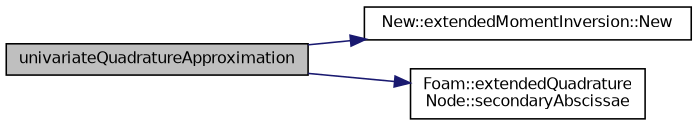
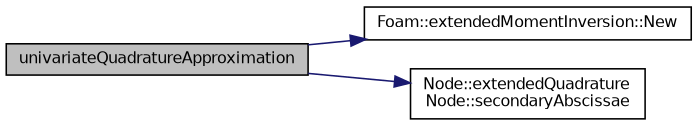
(528, 23) -> (528, 23)
(528, 94) -> (528, 94)
